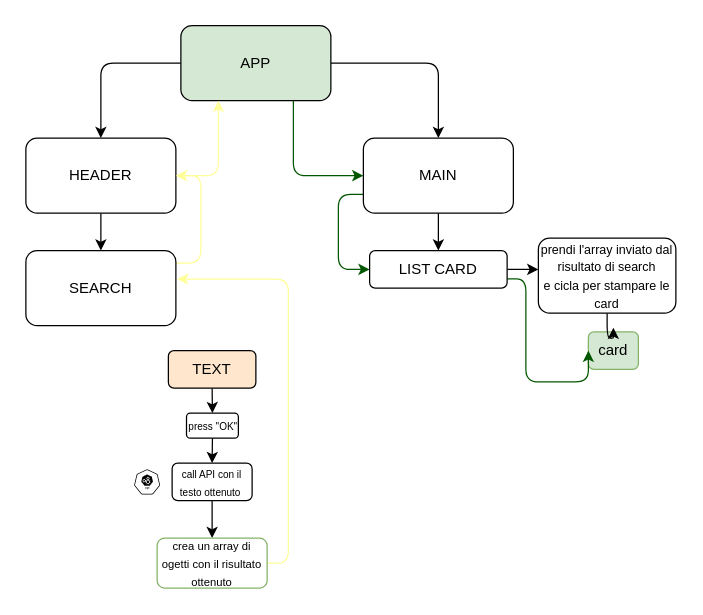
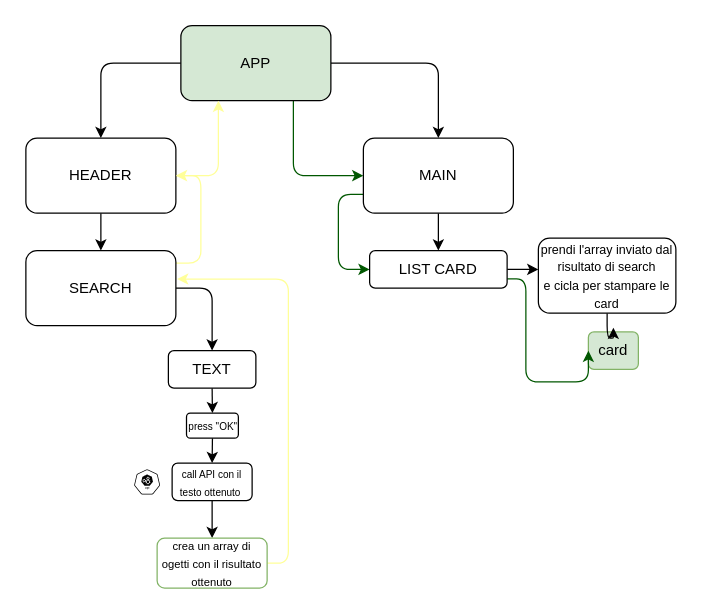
none -> (212, 303)
(212, 369) -> (212, 369)
